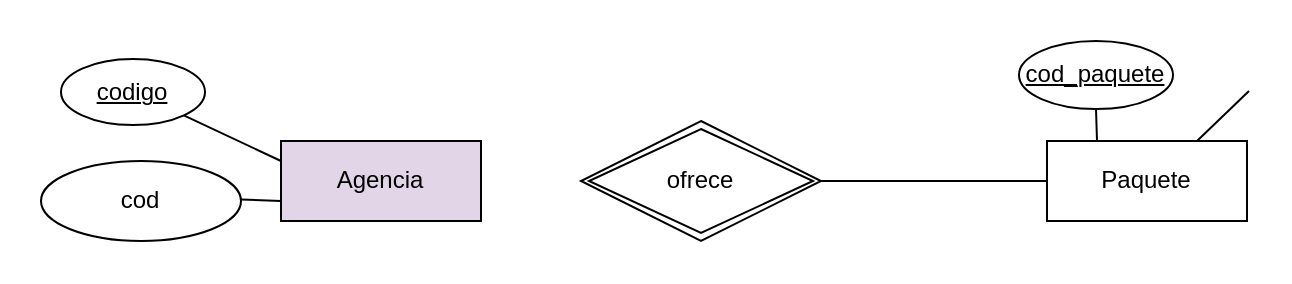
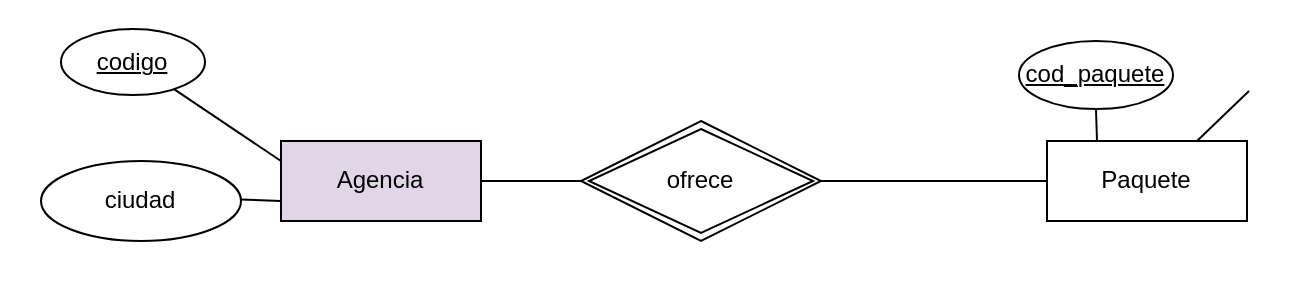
(133, 92) -> (133, 62)
none -> (531, 181)
(141, 201) -> (141, 201)
